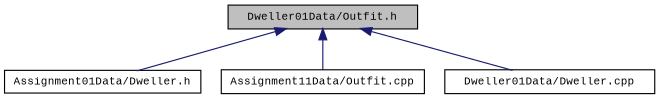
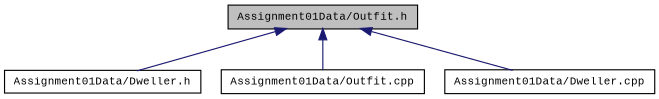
(323, 17) -> (323, 17)
(323, 82) -> (323, 82)
(550, 82) -> (550, 82)
